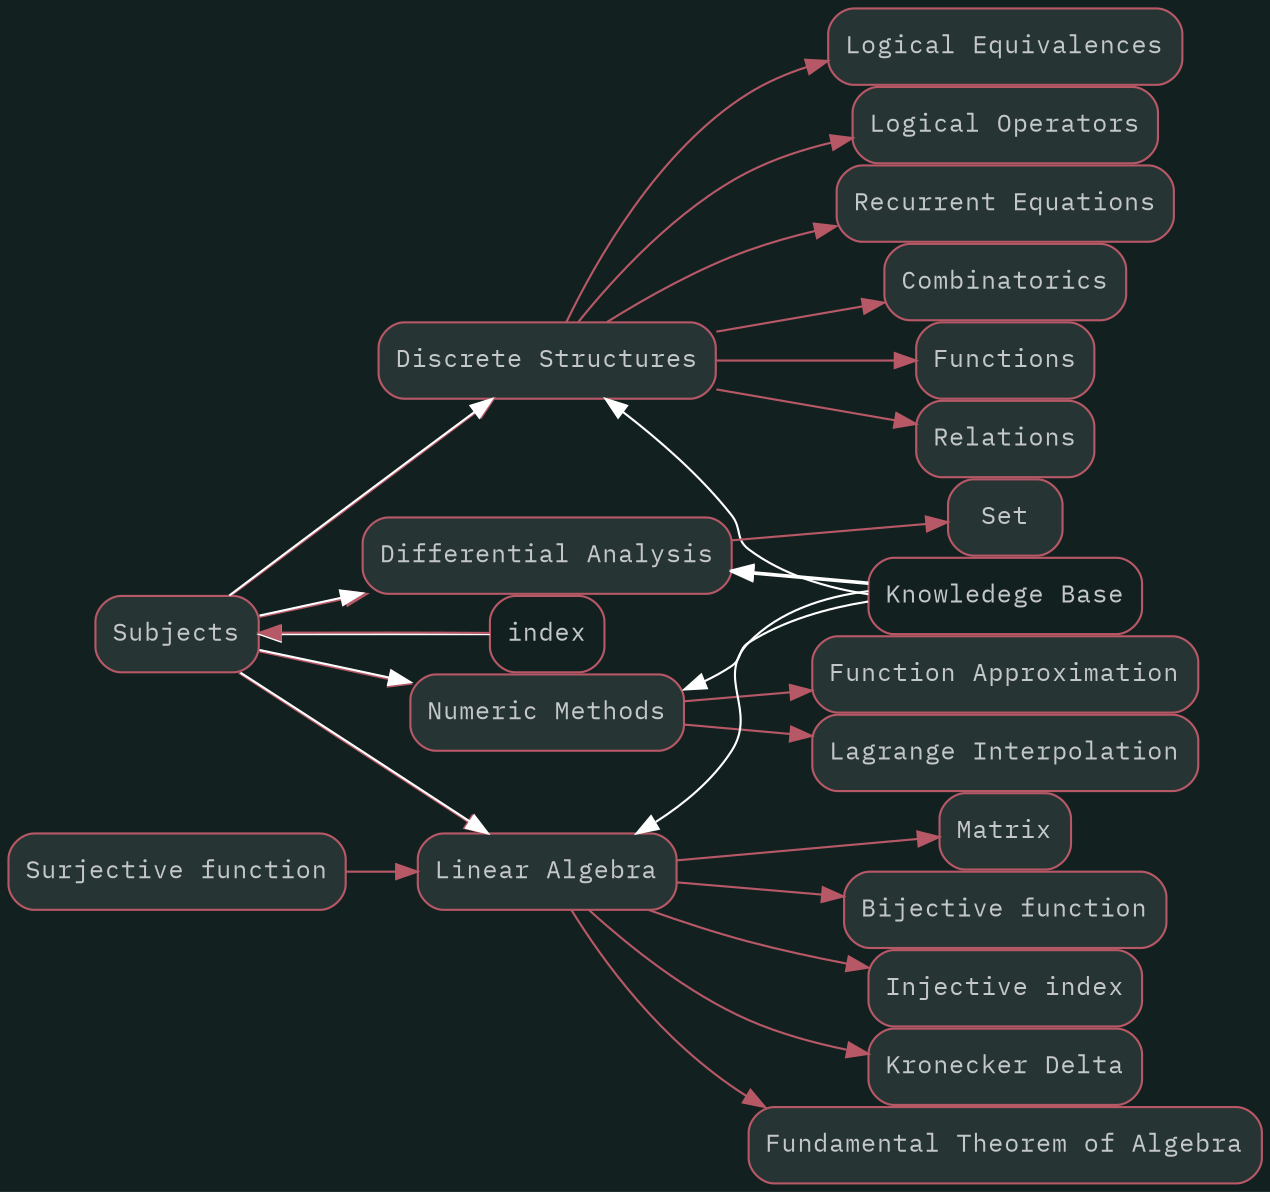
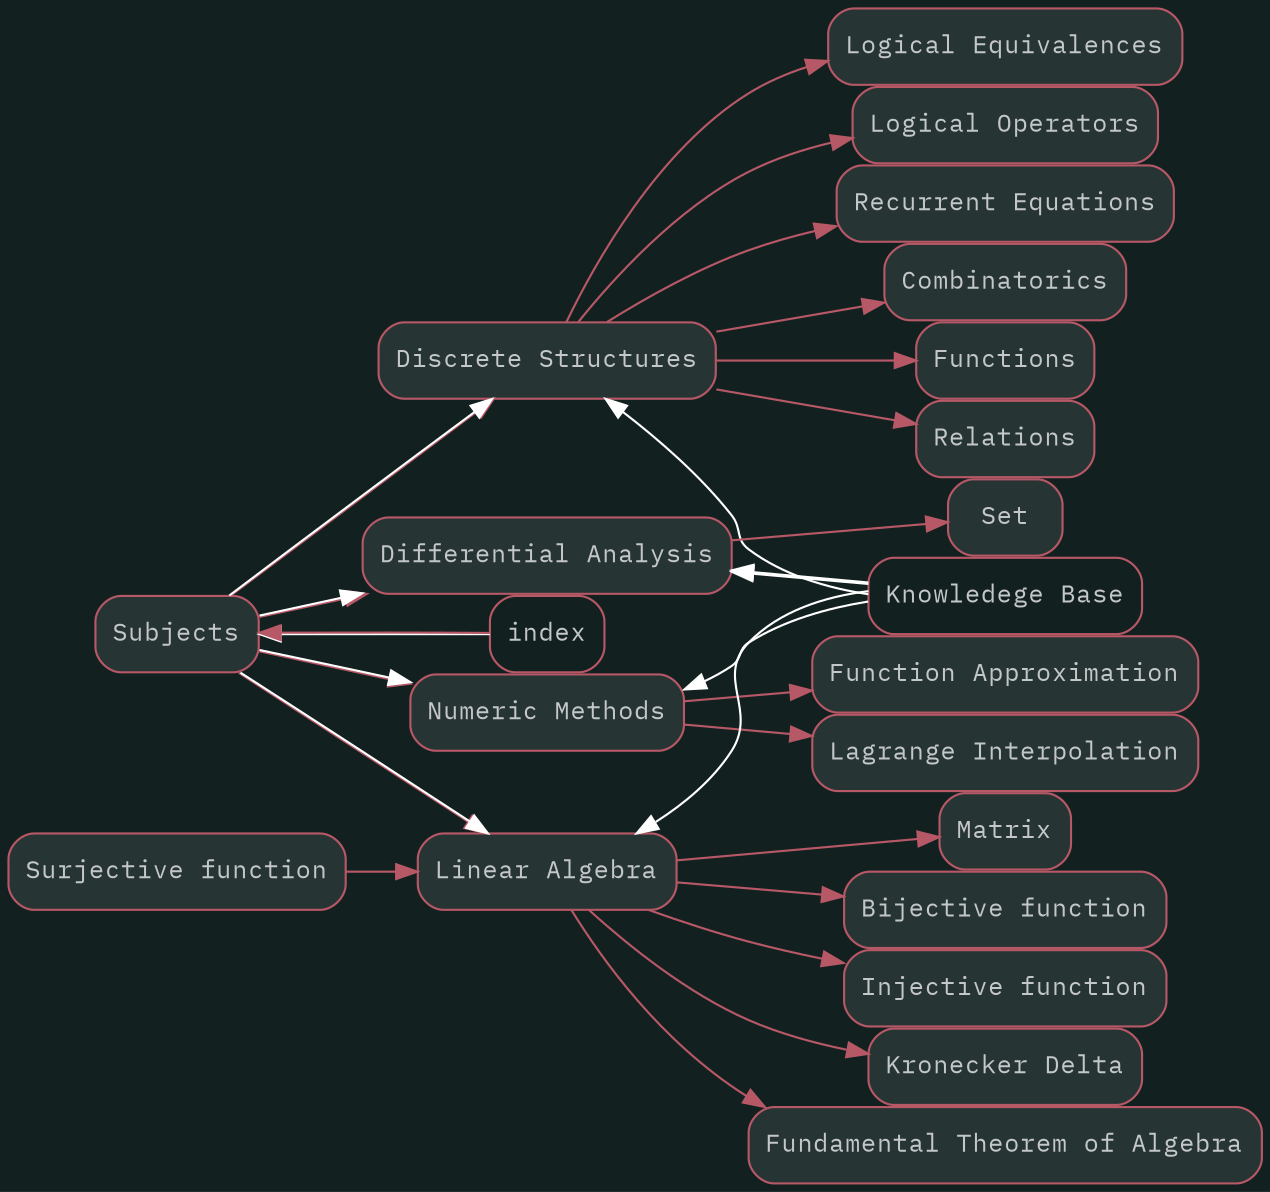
(1005, 988) -> (1005, 988)
